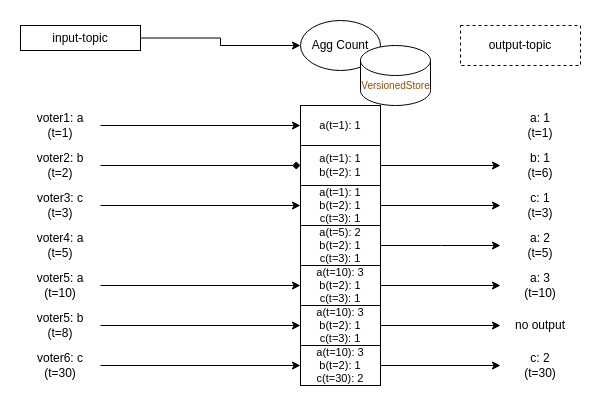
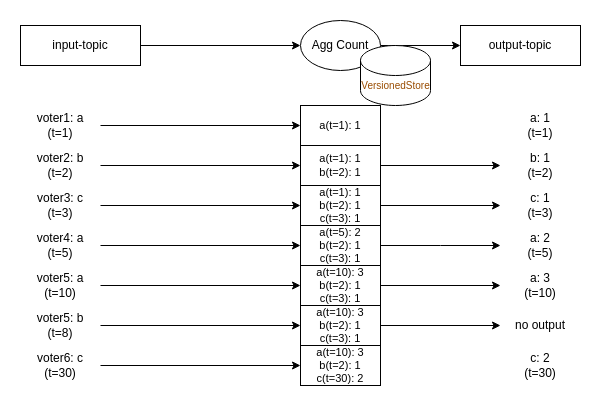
(81, 38) -> (81, 46)
none -> (428, 46)
(521, 46) -> (521, 46)
(291, 166) -> (292, 166)
(541, 166) -> (541, 166)
none -> (197, 246)
(437, 366) -> none
